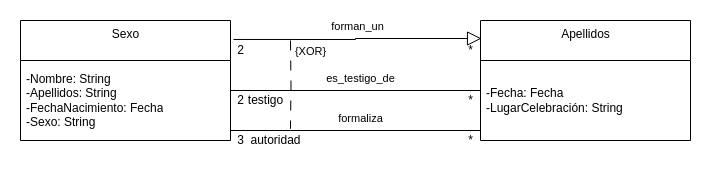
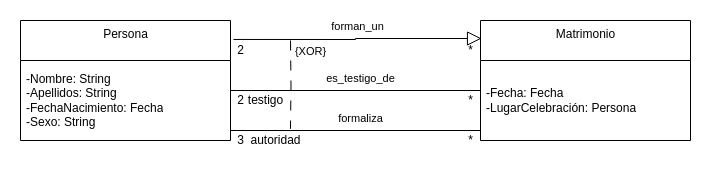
(126, 35) -> (126, 35)
(586, 35) -> (586, 35)
(563, 101) -> (568, 101)
